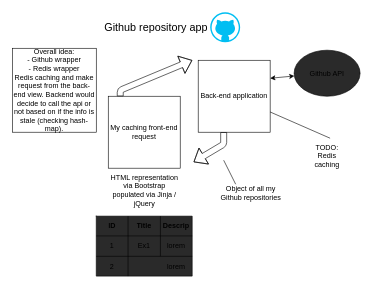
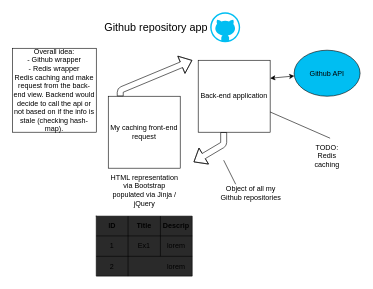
(327, 73) -> (327, 73)
